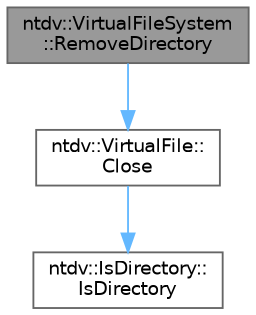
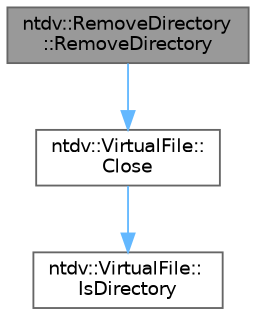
(128, 35) -> (128, 35)
(128, 280) -> (128, 280)
